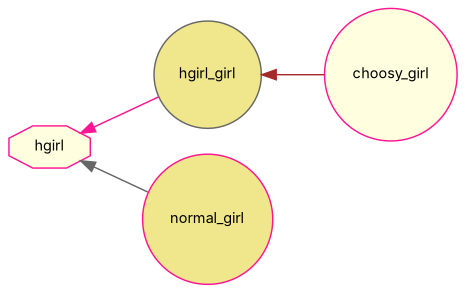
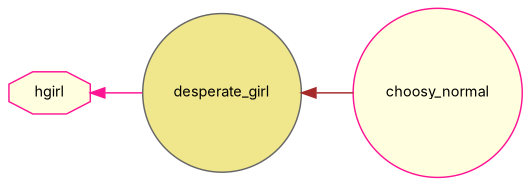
(208, 75) -> (222, 93)
(391, 75) -> (438, 93)
(208, 219) -> none
